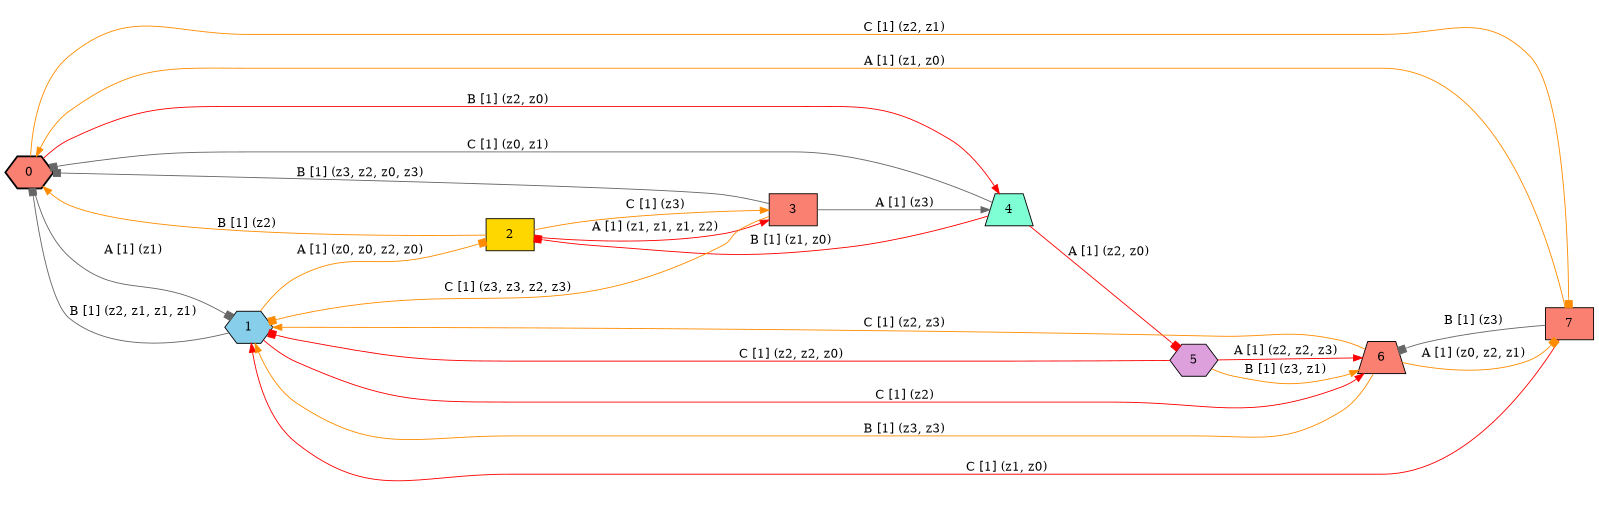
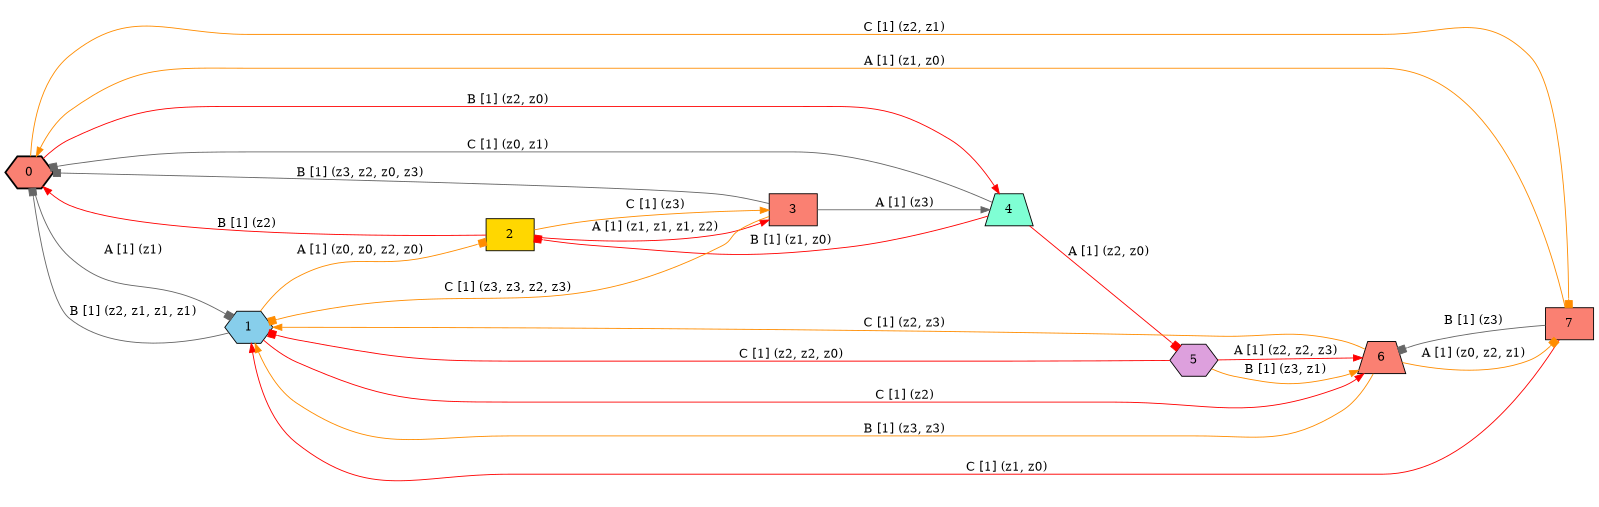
(265, 232) -> (265, 232)
